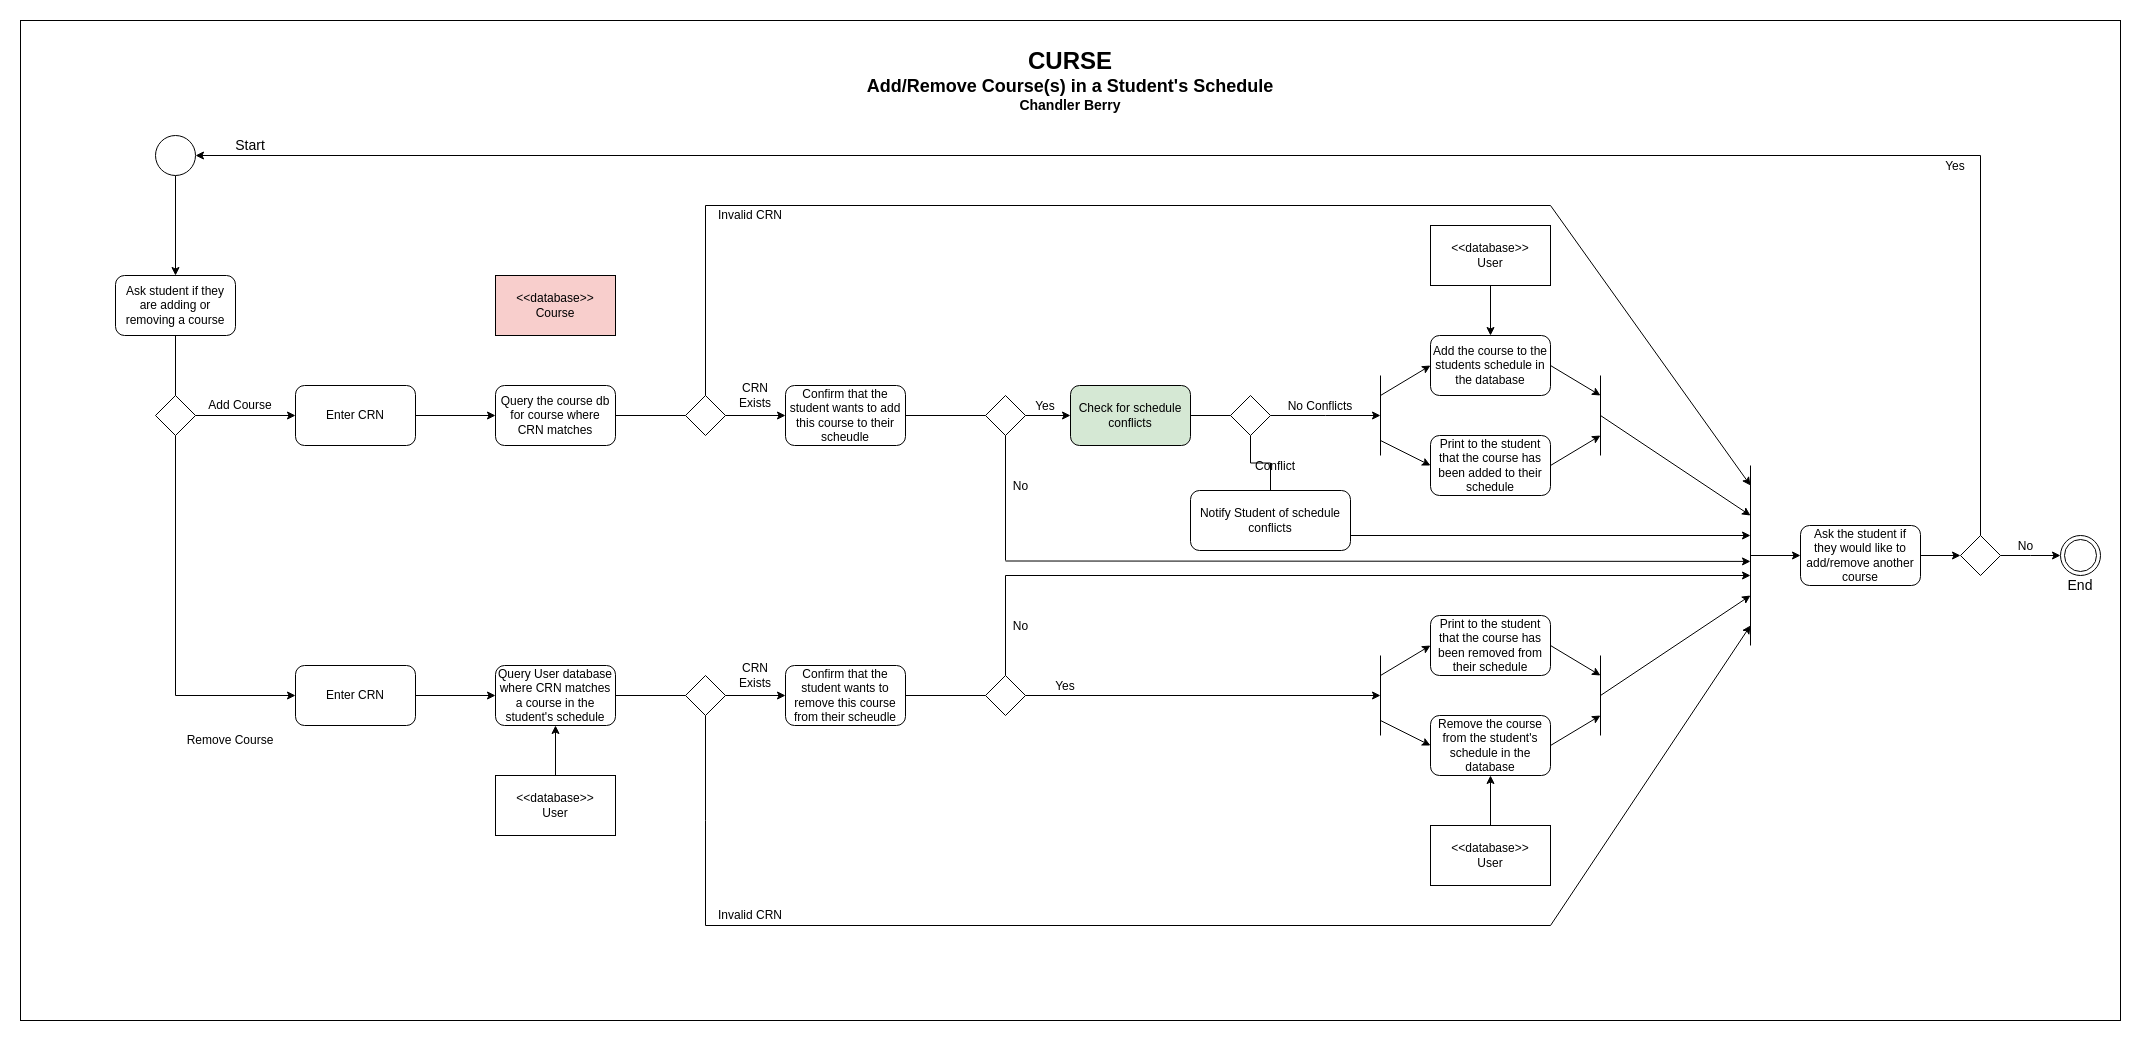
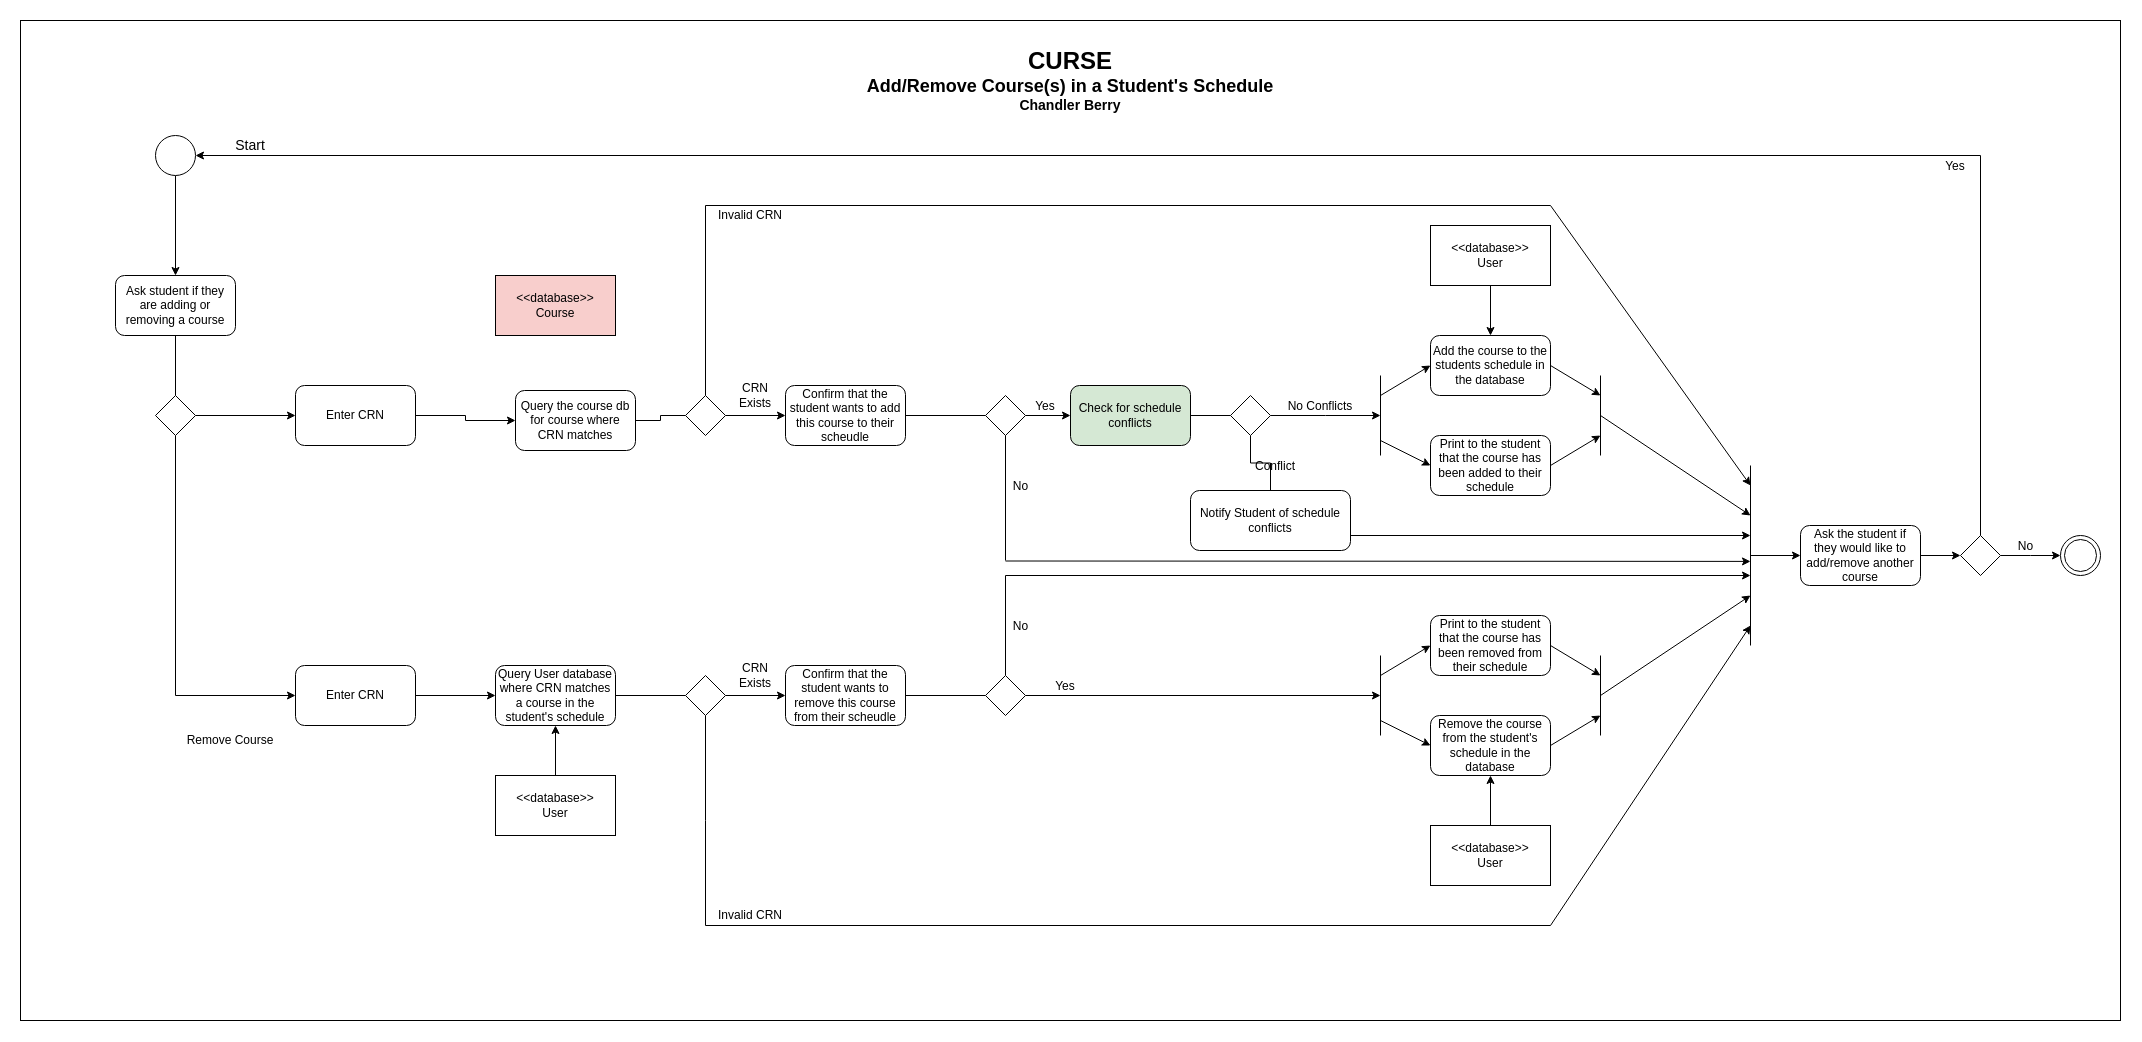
(241, 406) -> none
(556, 416) -> (576, 421)
(2081, 586) -> none
